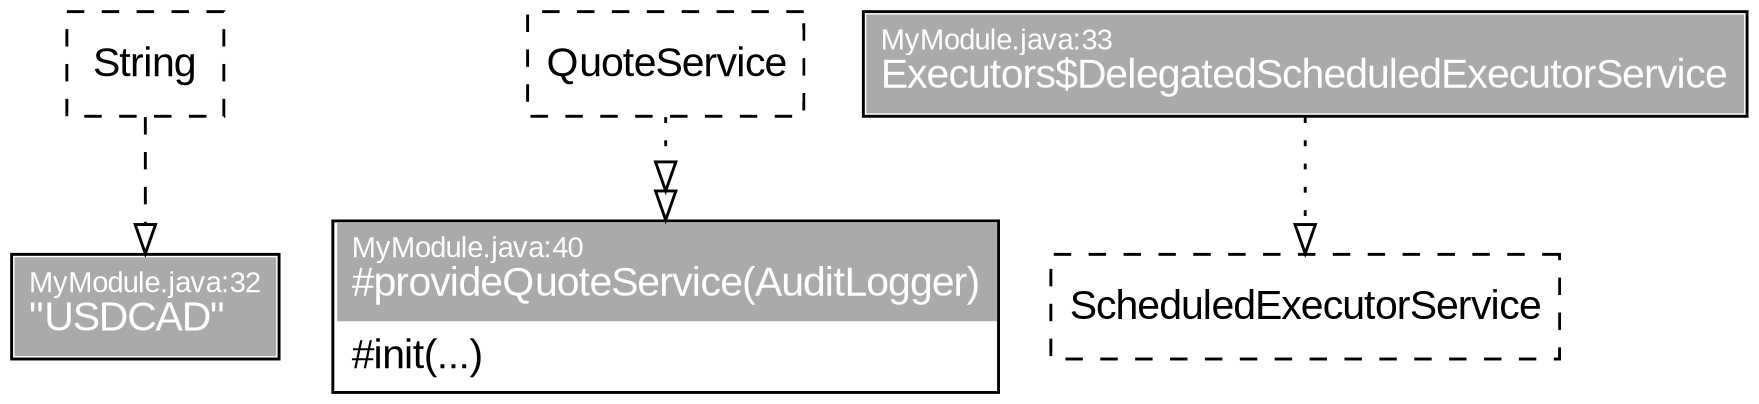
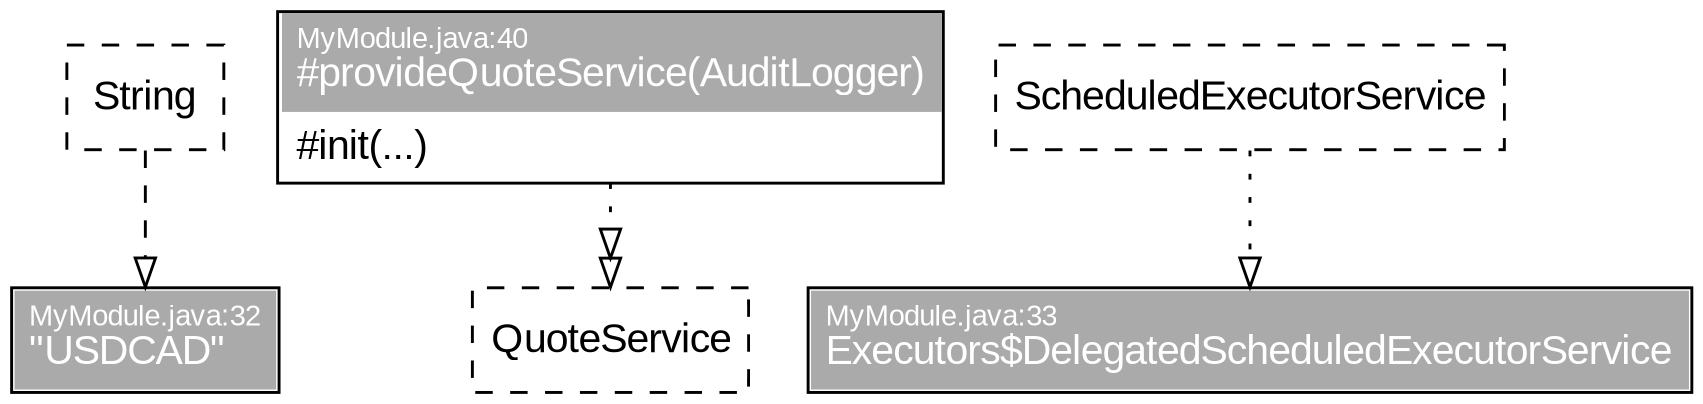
(666, 139) -> (610, 206)
(1305, 171) -> (1250, 204)
